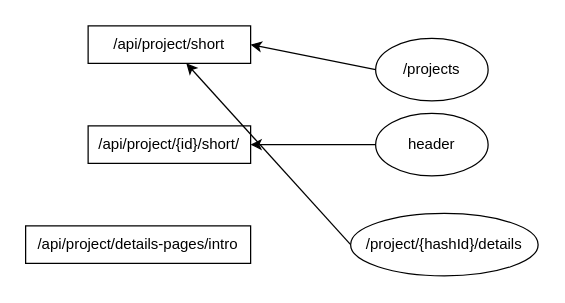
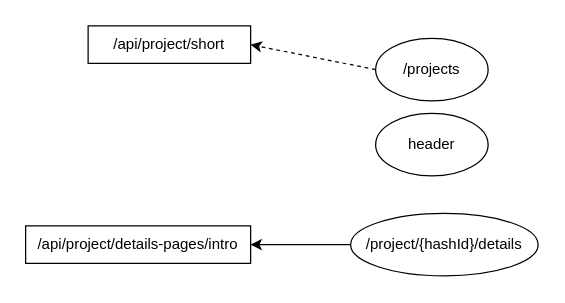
(316, 57) -> (316, 57)
(169, 144) -> none
(319, 144) -> none
(271, 157) -> (305, 244)
